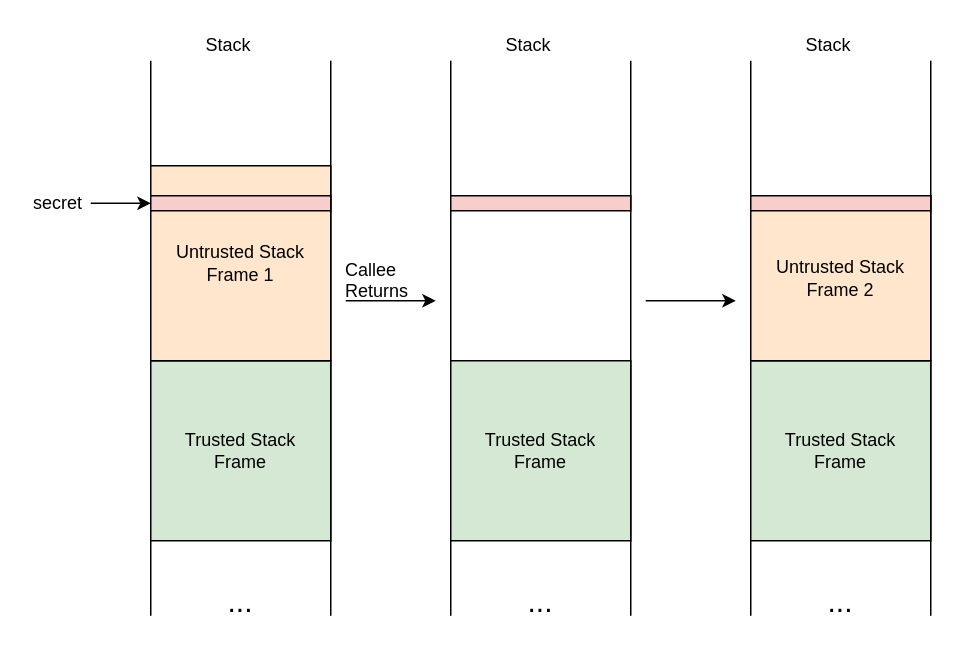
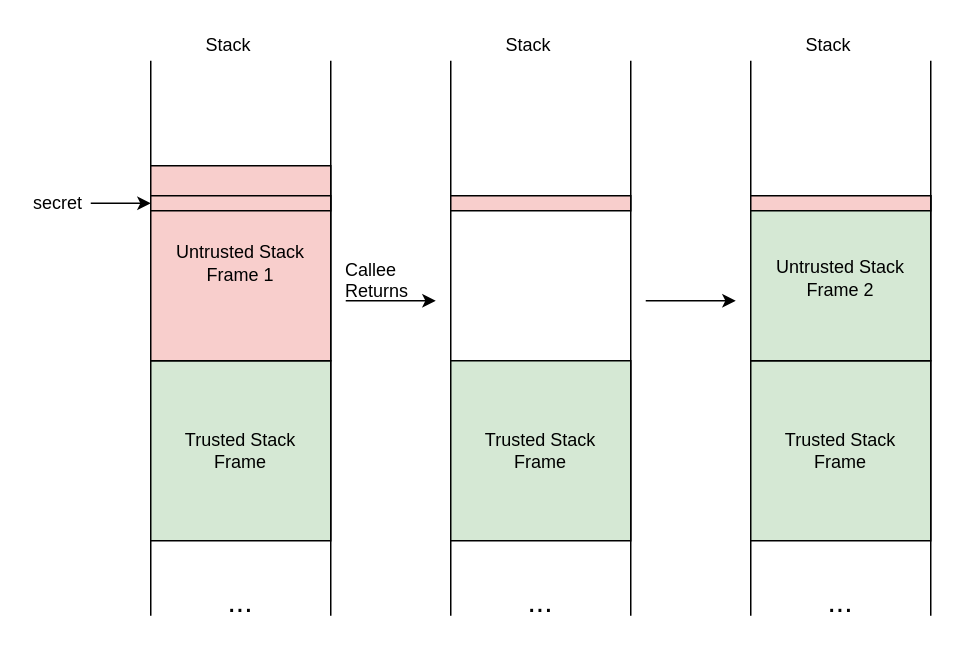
(241, 263) -> (241, 263)
(841, 278) -> (841, 278)
